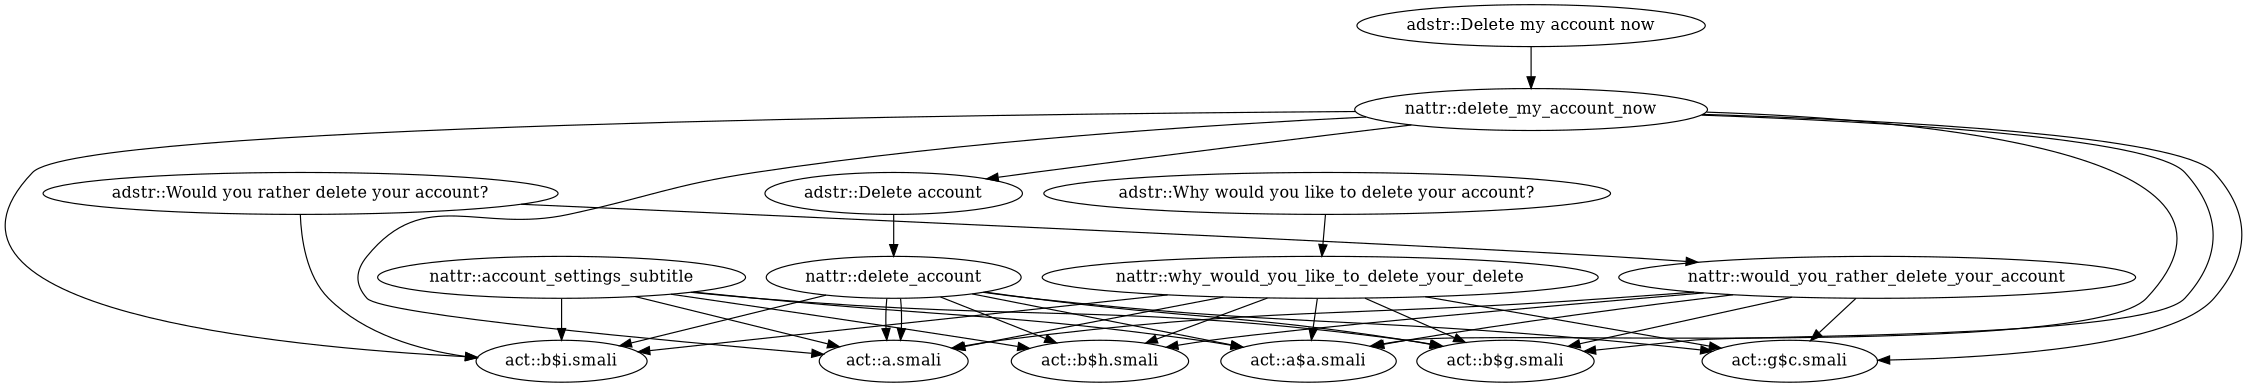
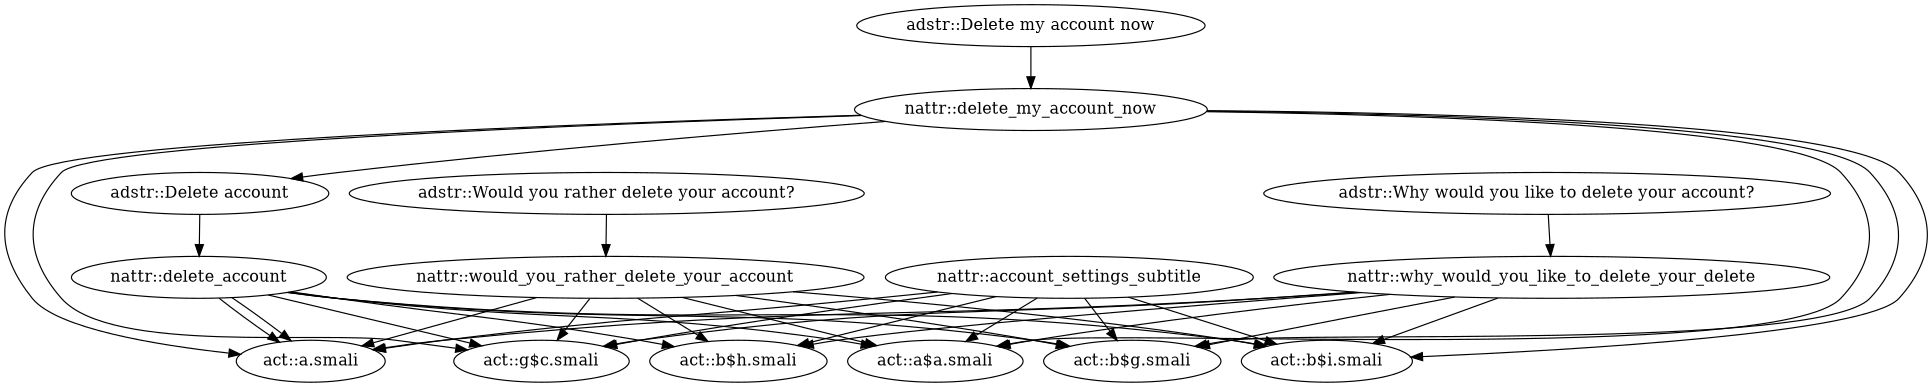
(352, 317) -> (932, 304)
none -> (784, 317)
